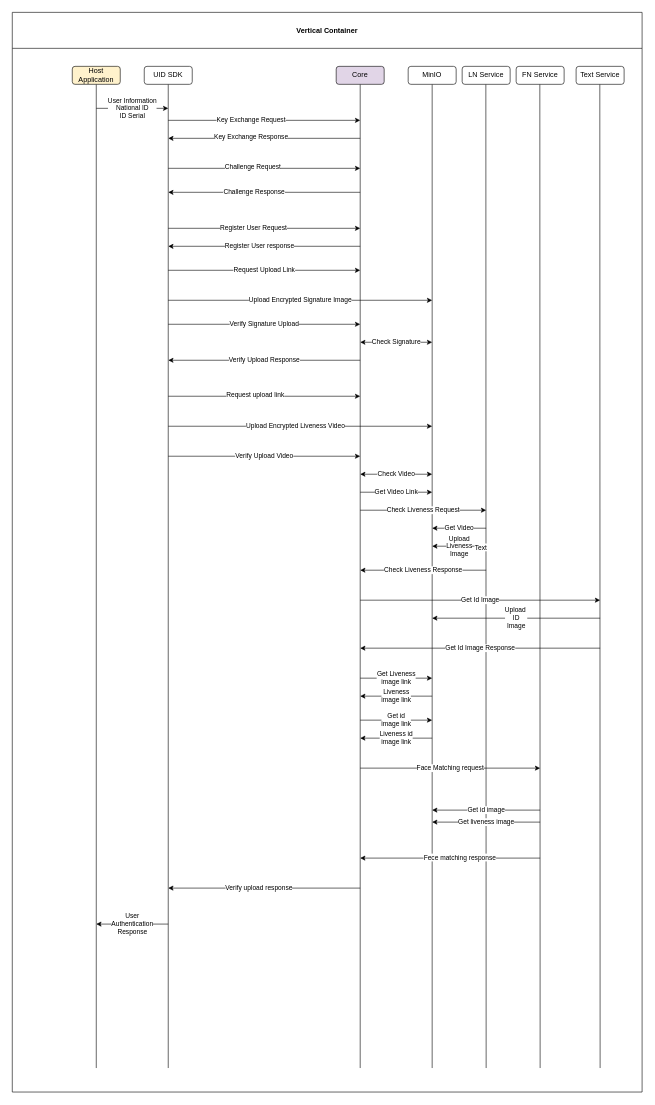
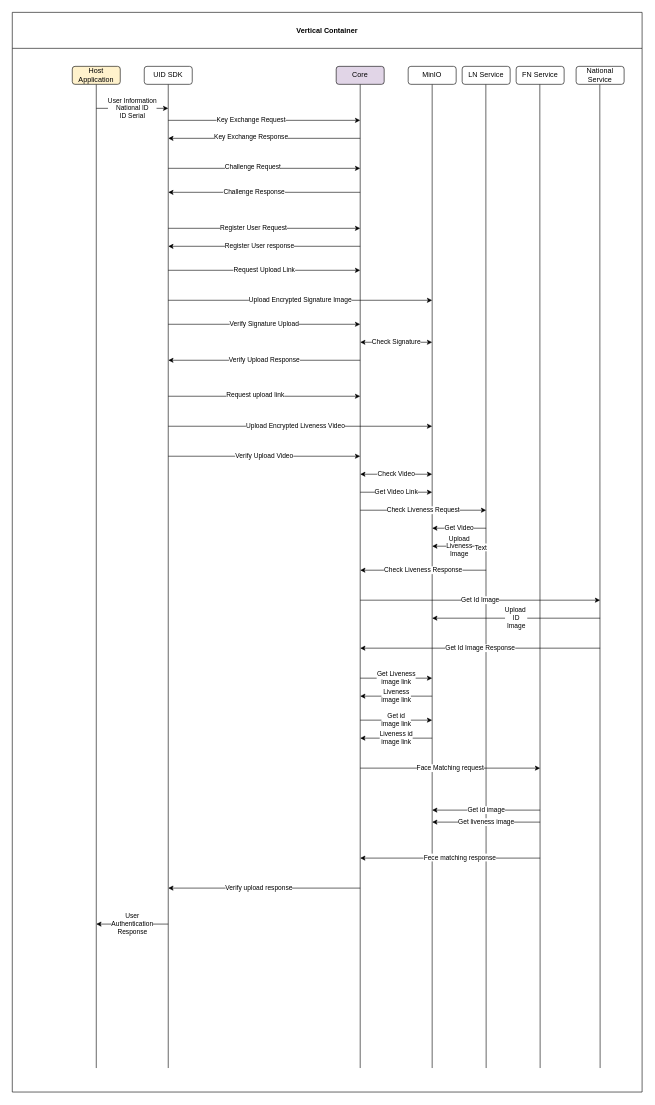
(600, 75) -> (600, 75)
